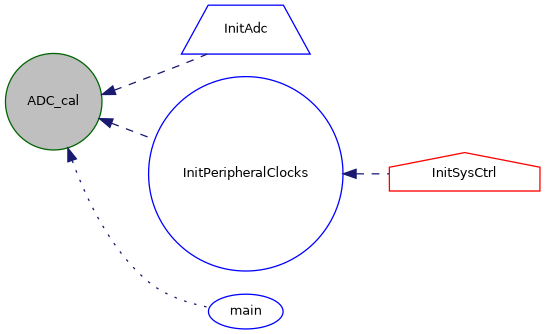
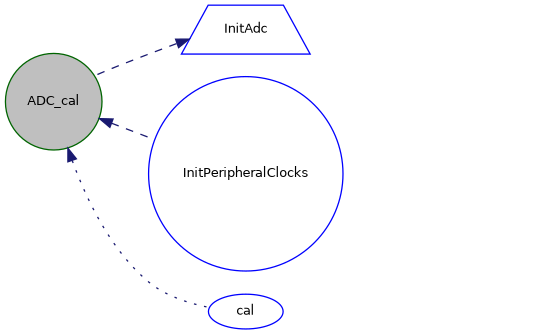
(161, 73) -> (136, 59)
(465, 174) -> none
(246, 312) -> (246, 312)
